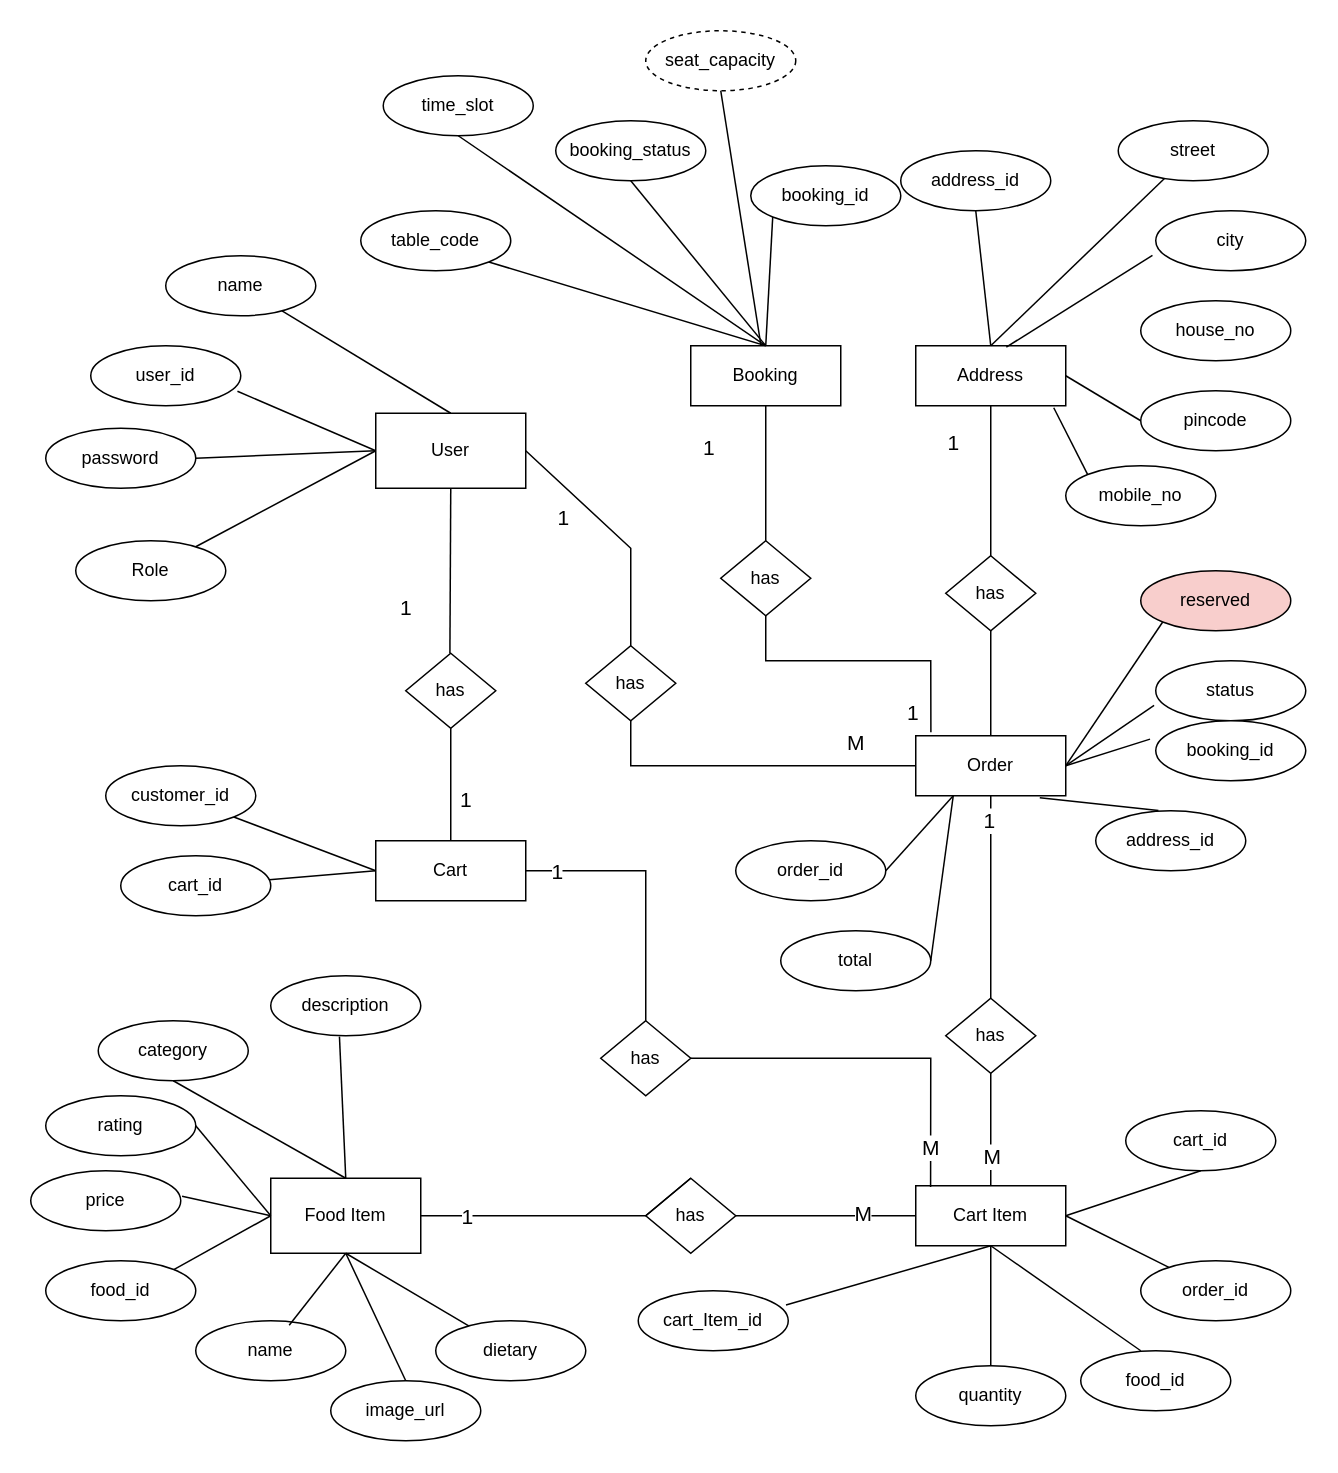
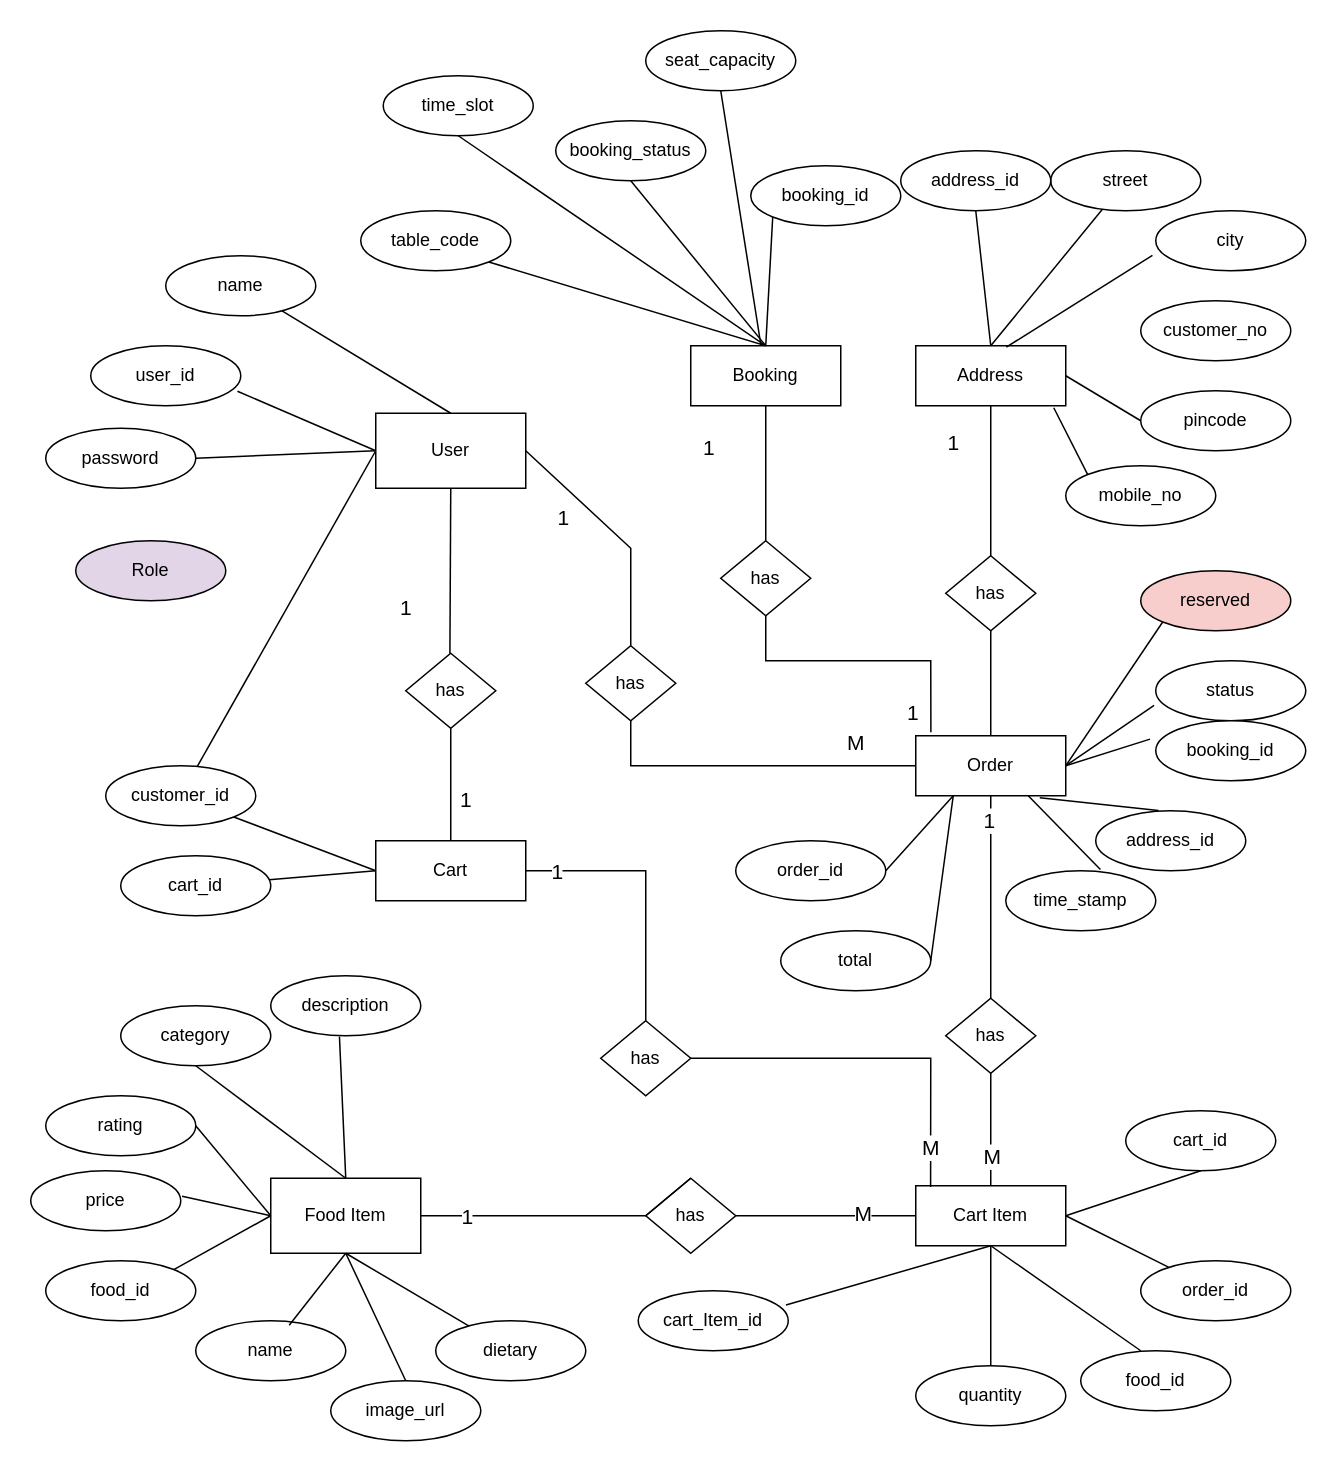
(721, 61) -> (721, 61)
(1193, 151) -> (1126, 181)
(1216, 331) -> (1216, 331)
(286, 499) -> (287, 609)
(151, 571) -> (151, 571)
none -> (1065, 833)
none -> (1081, 901)
(173, 1051) -> (196, 1036)
